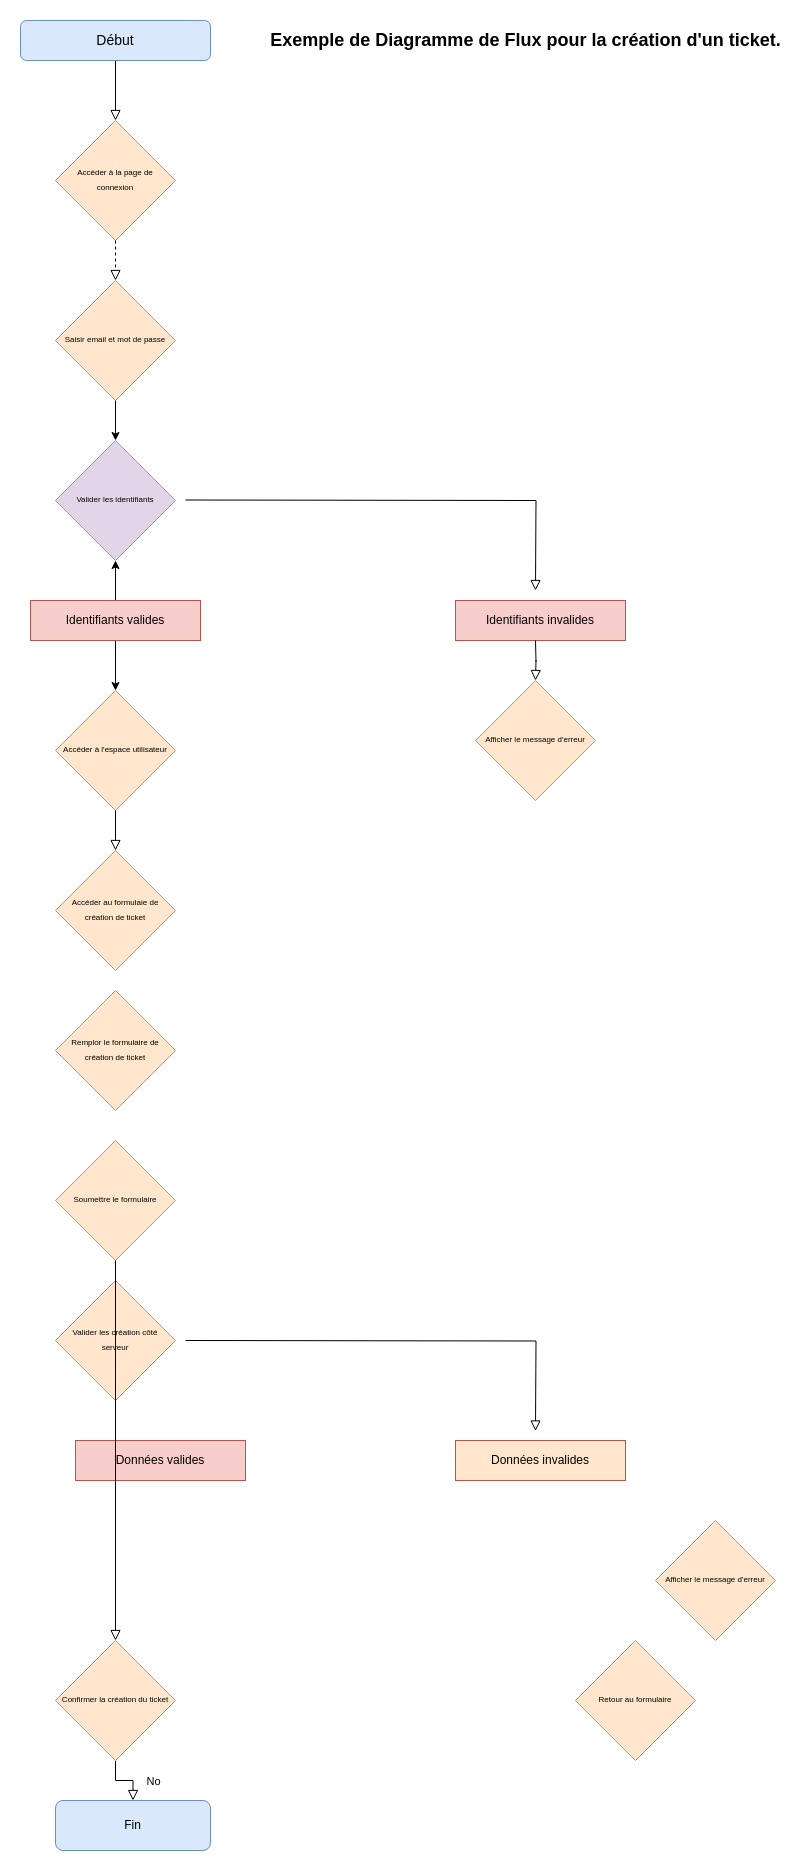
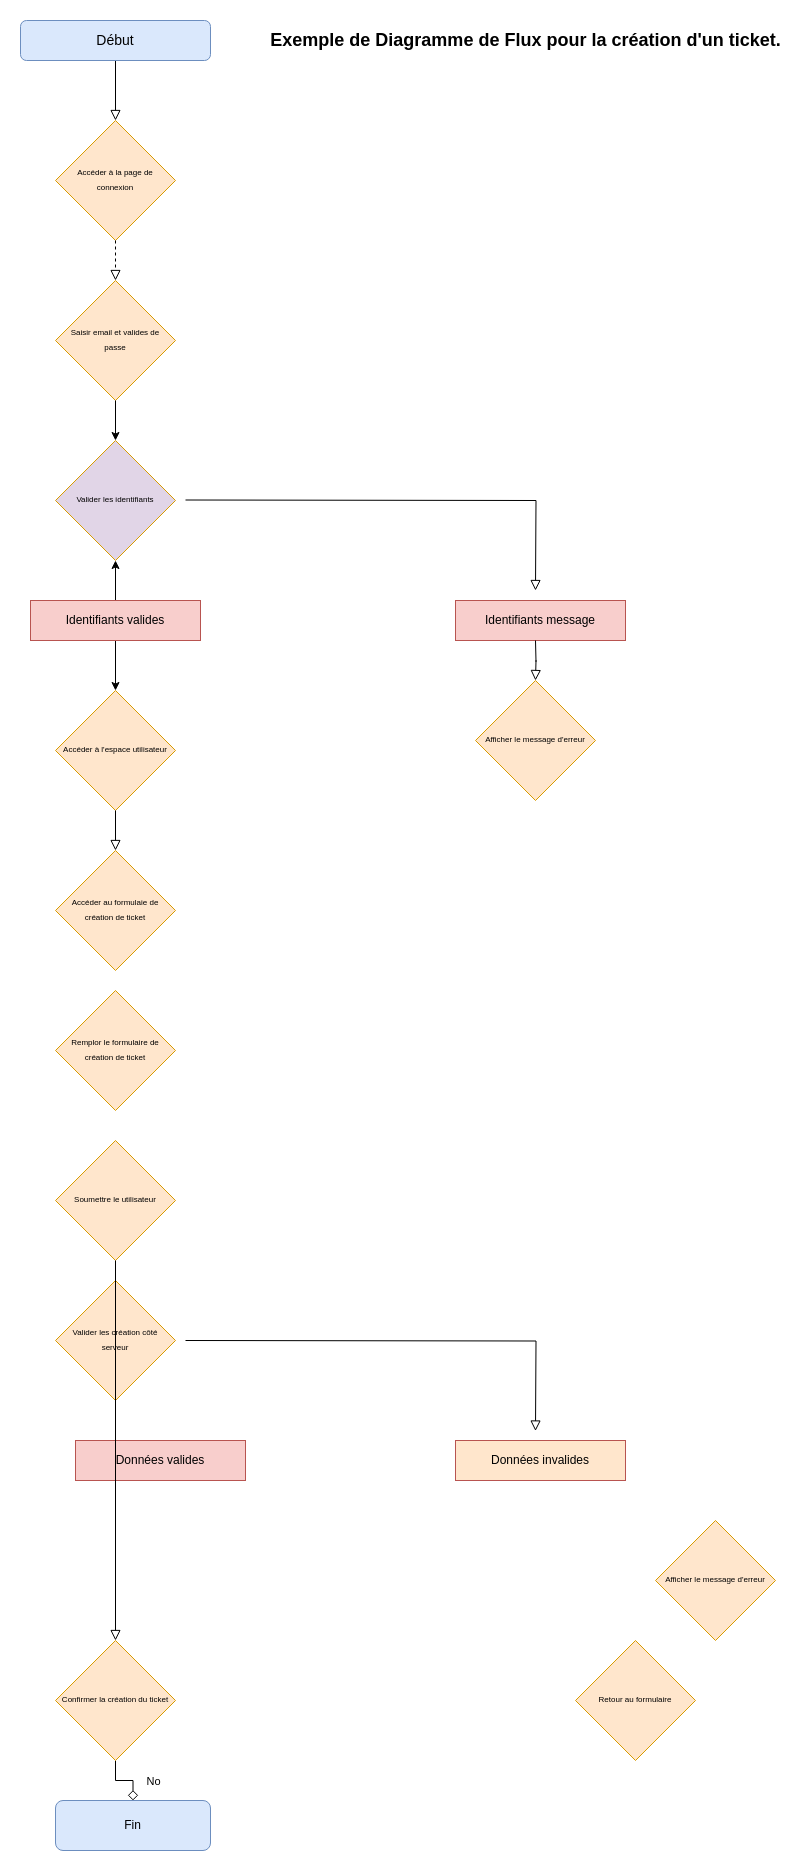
(116, 339) -> (116, 339)
(541, 621) -> (541, 621)
(116, 1199) -> (116, 1199)
(133, 1789) -> (133, 1789)
